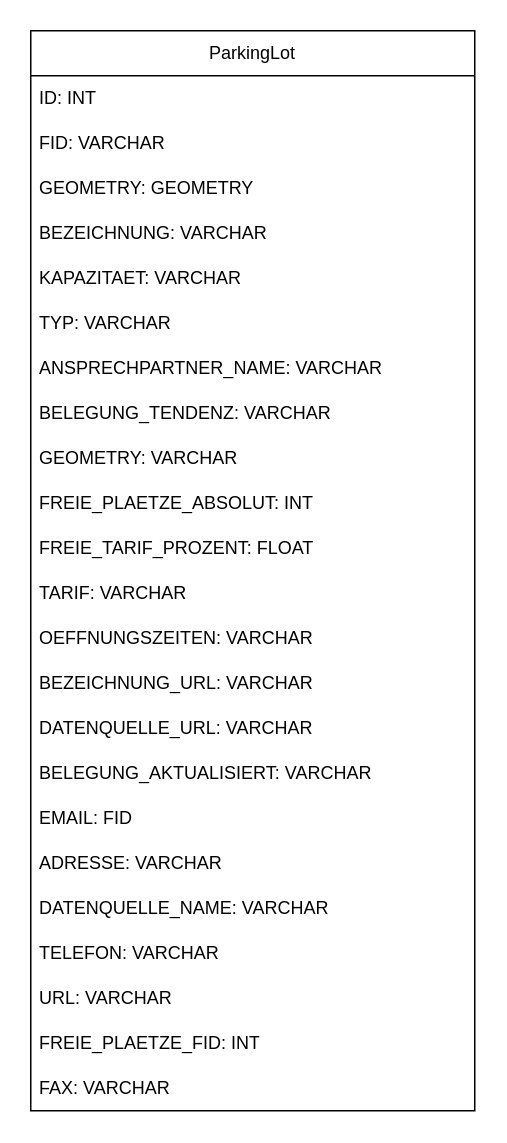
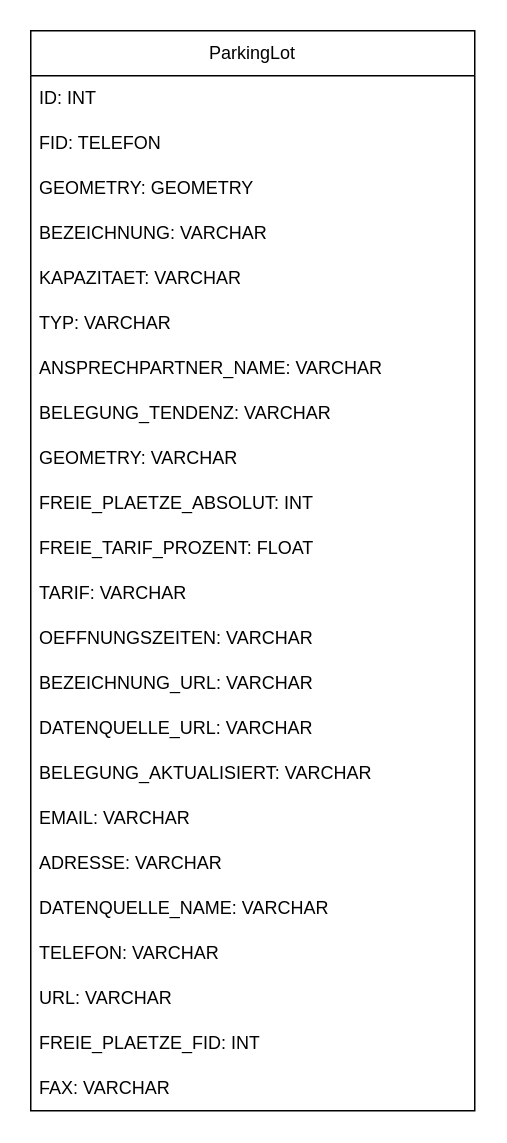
(96, 143) -> (96, 143)
(85, 818) -> (106, 818)
